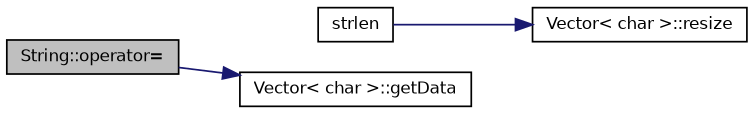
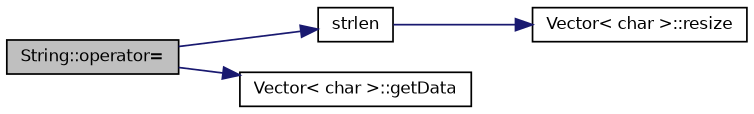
none -> (240, 39)
